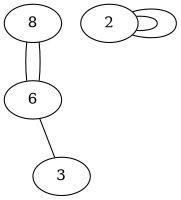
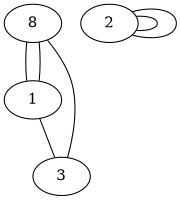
none -> (74, 96)
(33, 100) -> (33, 100)
